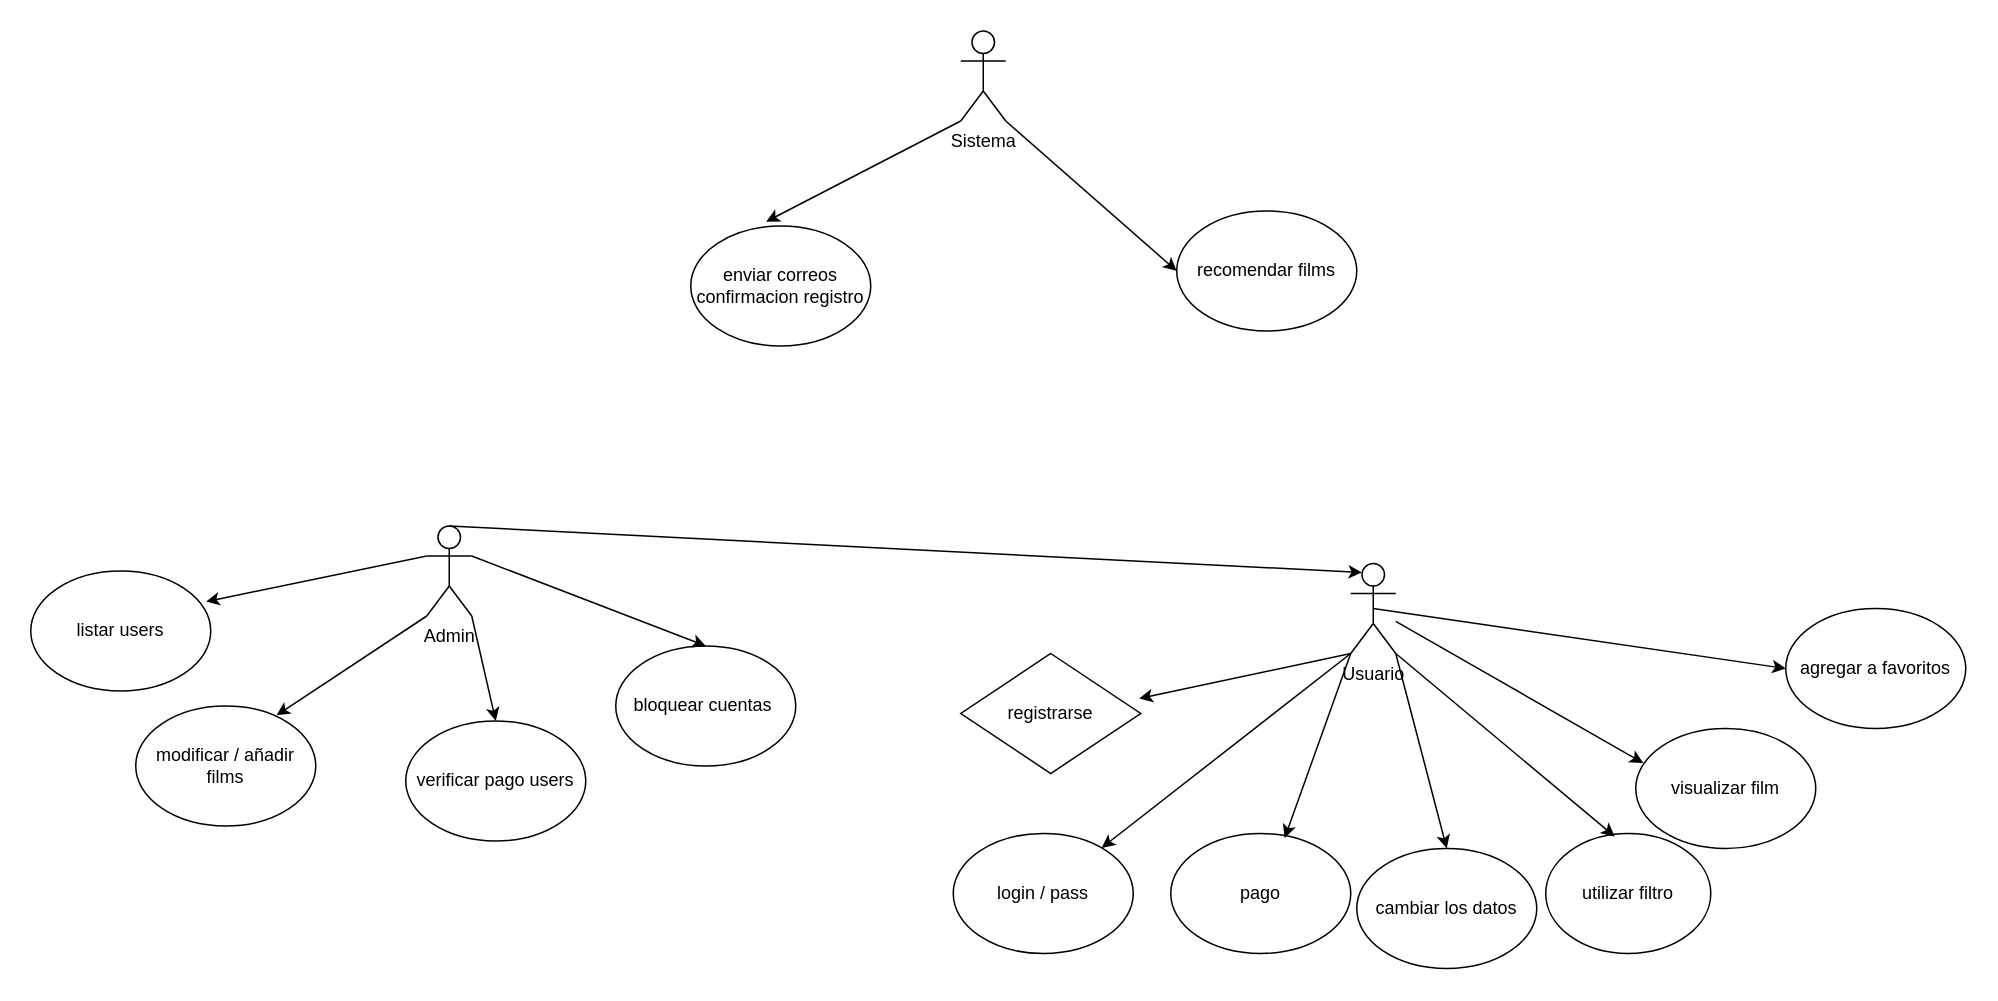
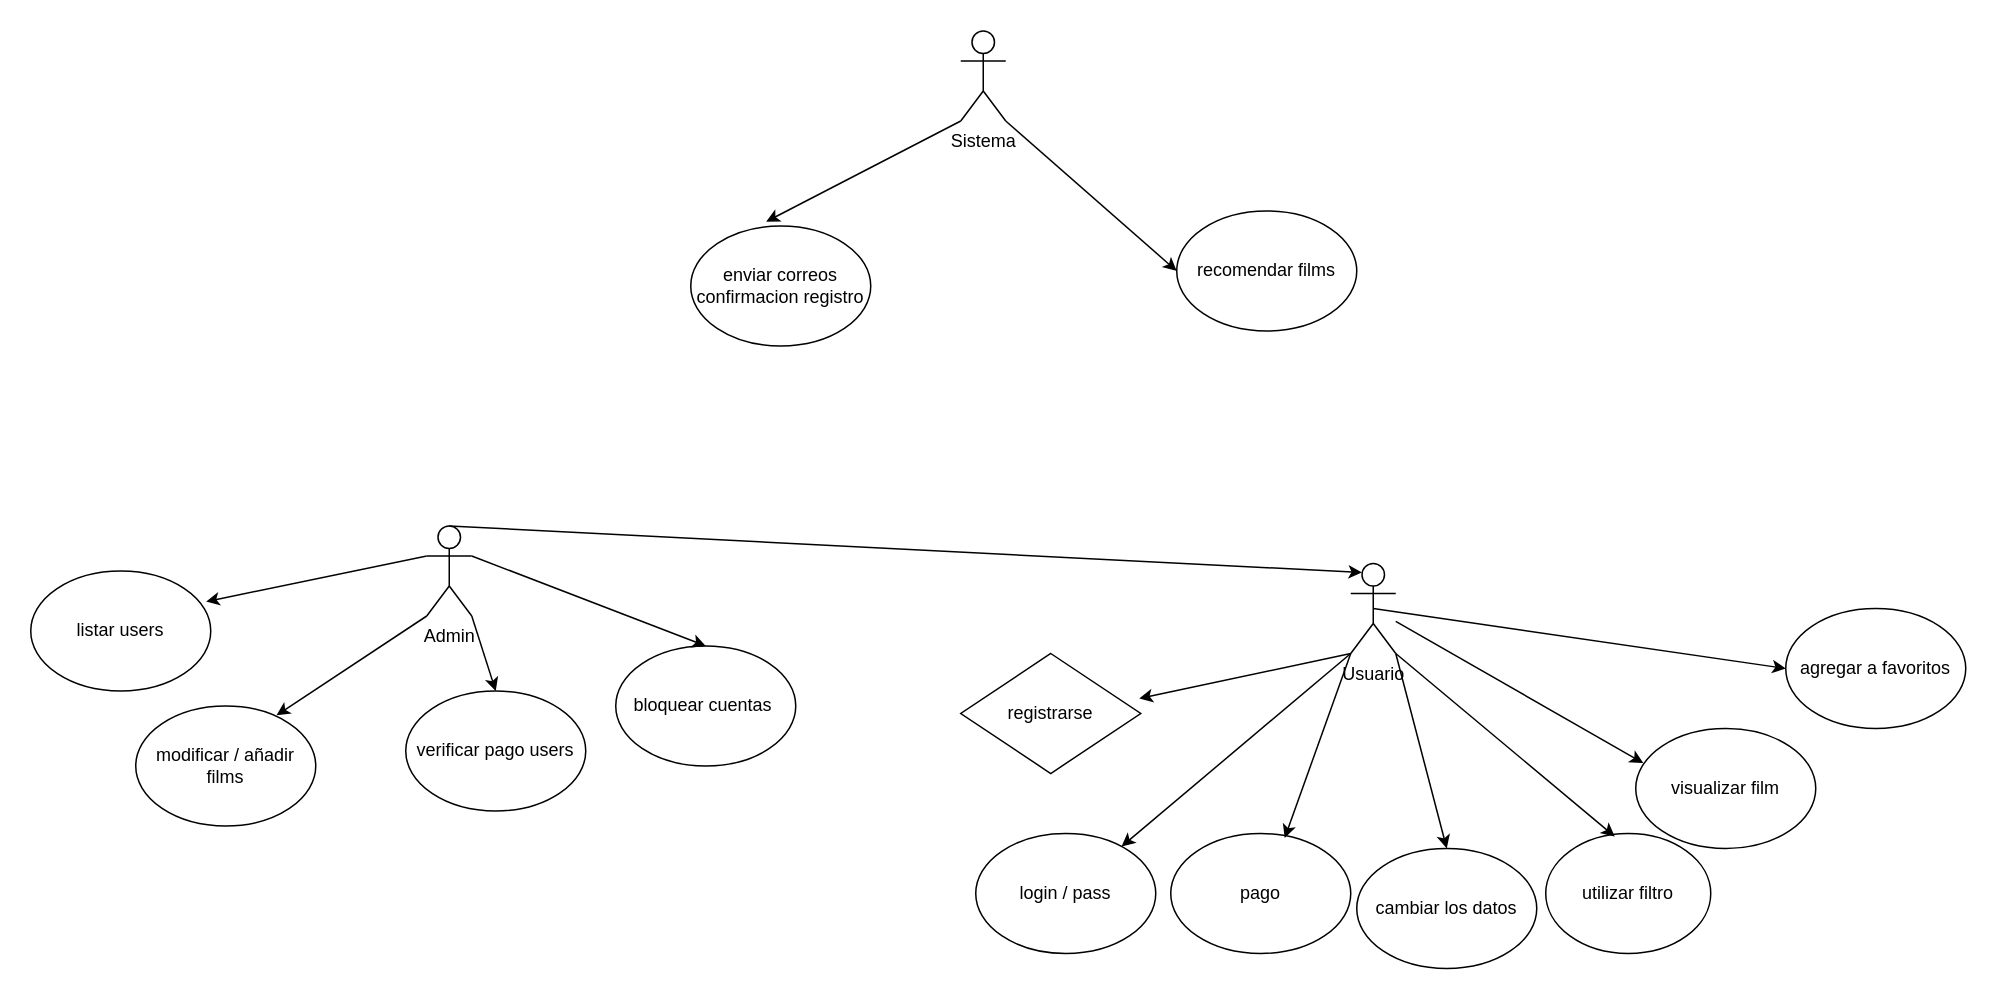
(496, 781) -> (496, 751)
(1043, 893) -> (1066, 893)
